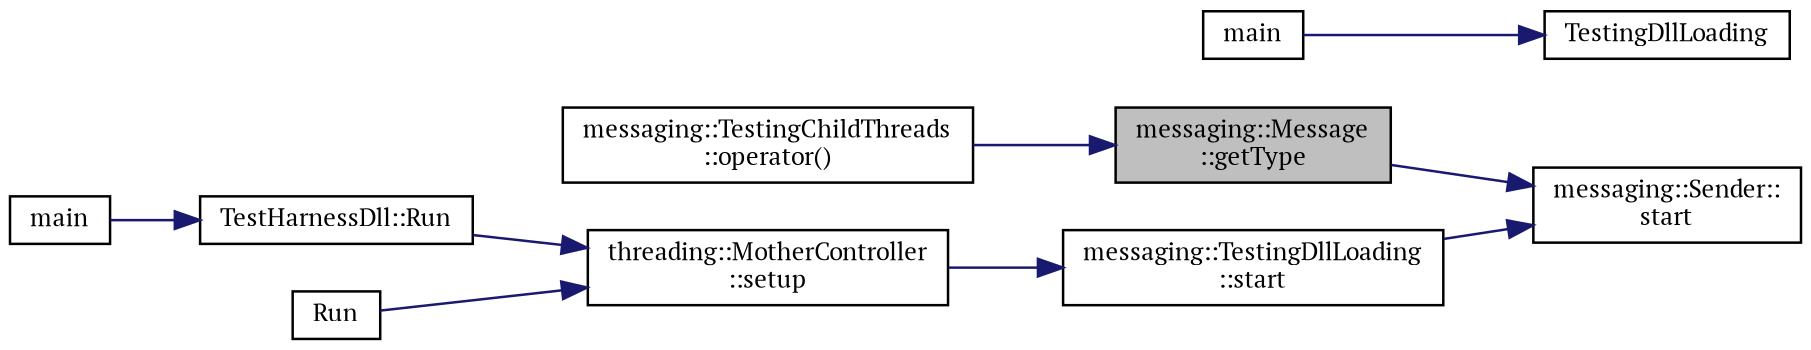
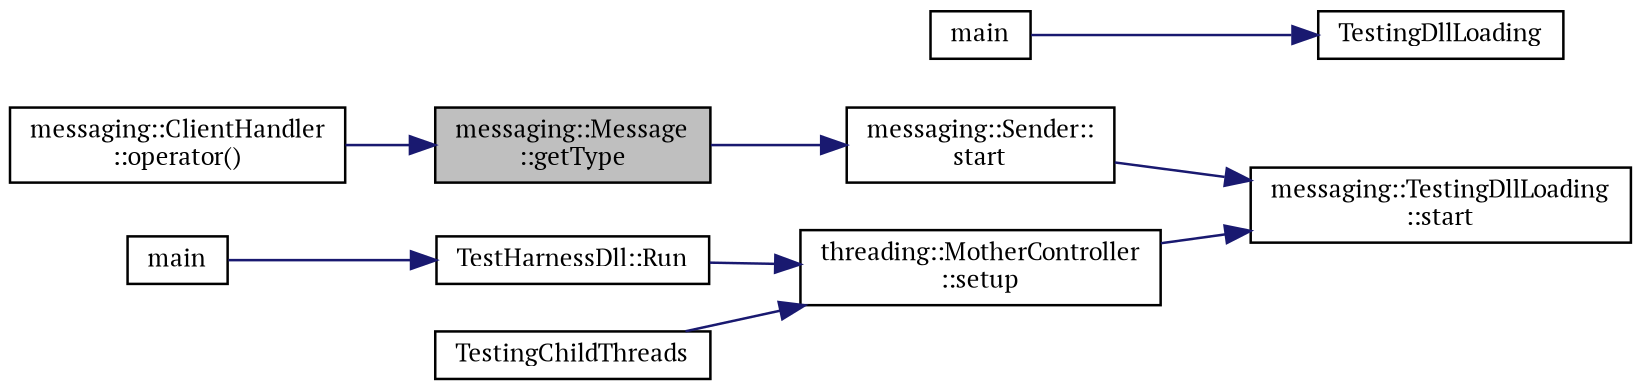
(768, 145) -> (178, 145)
(1476, 234) -> (1170, 170)
(336, 315) -> (573, 355)
